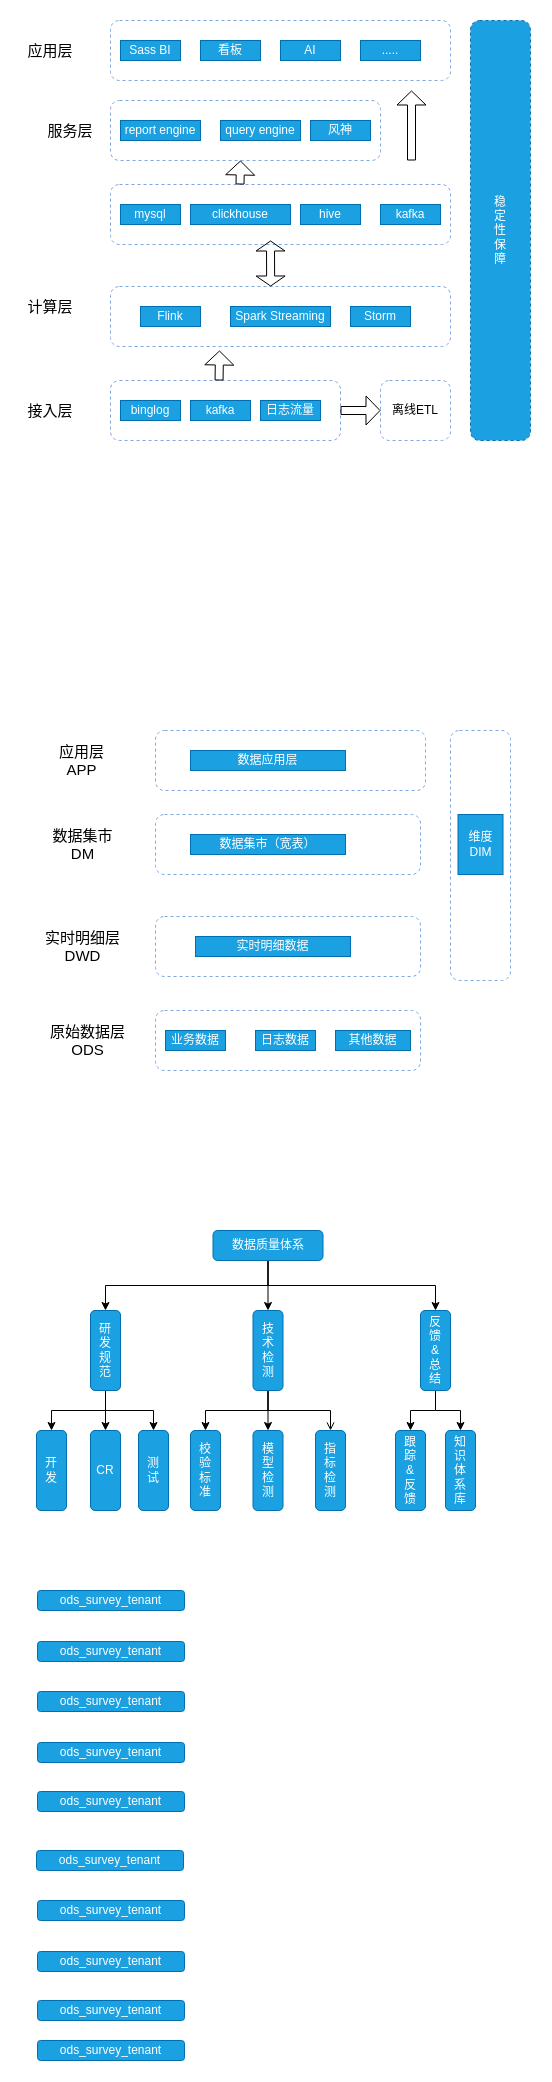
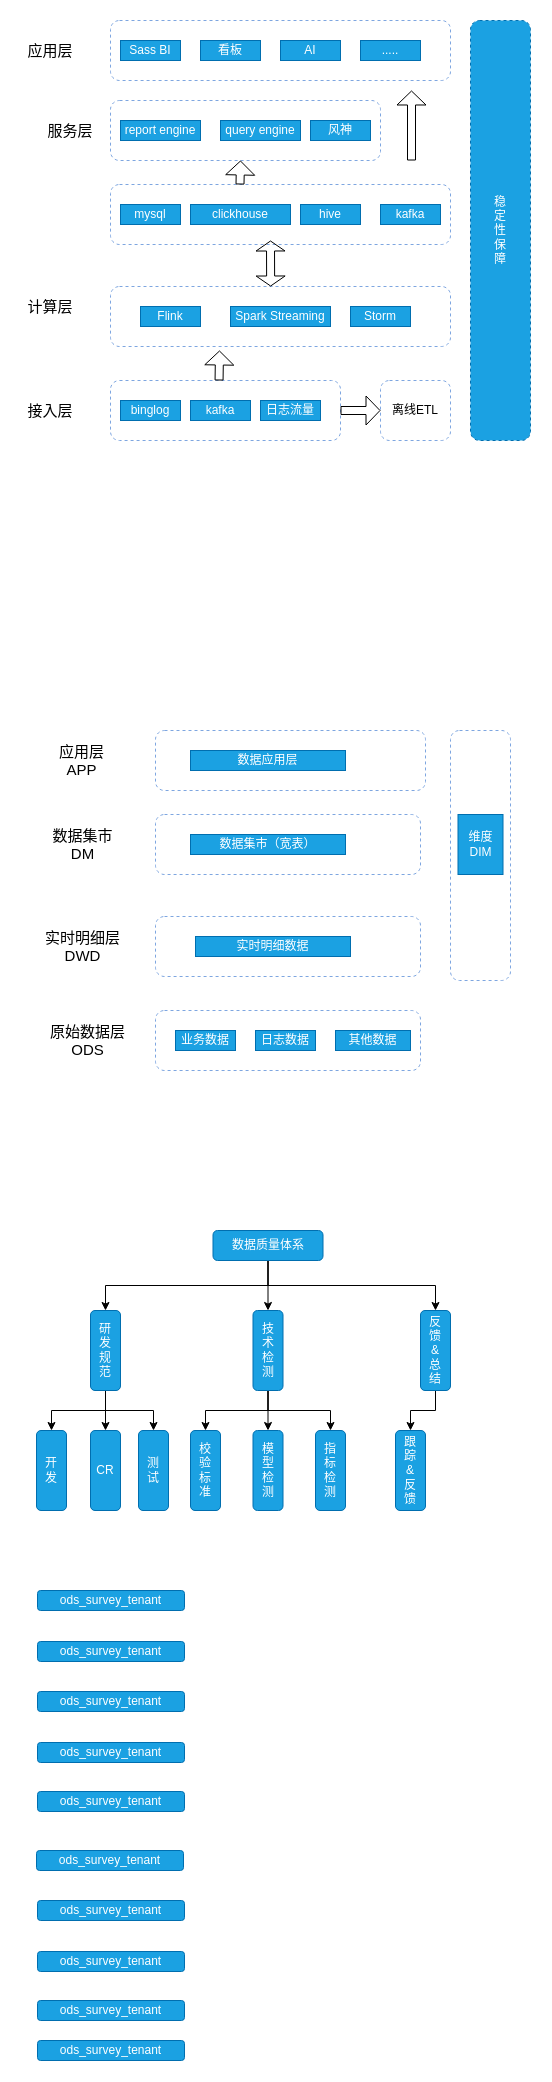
(196, 1041) -> (206, 1041)
(456, 1411) -> none
(331, 1424) -> (331, 1422)
(461, 1471) -> none
